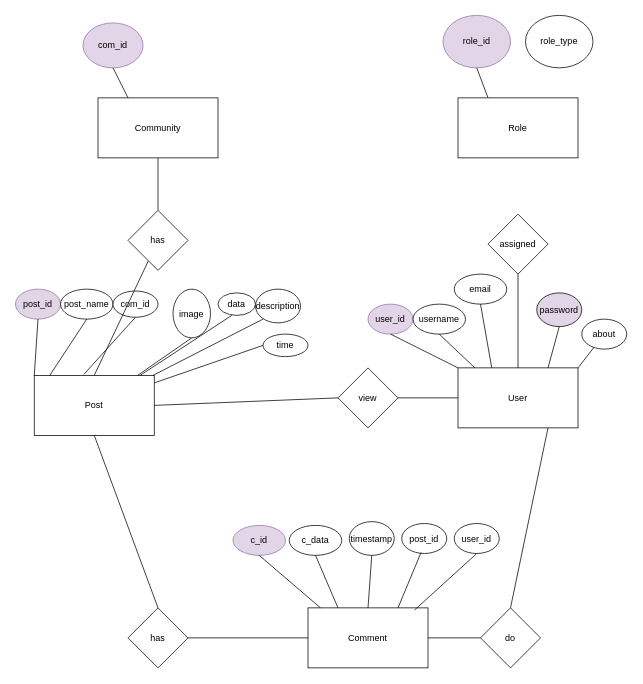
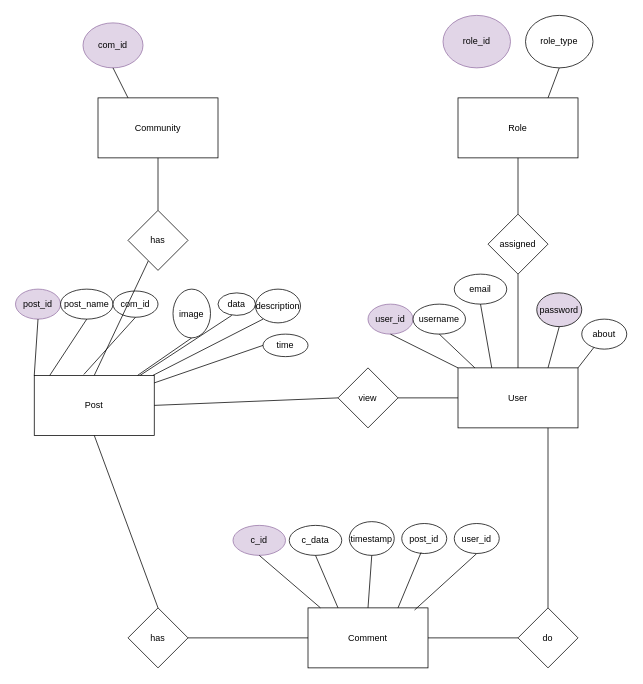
(482, 83) -> none
none -> (554, 83)
none -> (518, 186)
(510, 638) -> (548, 638)
